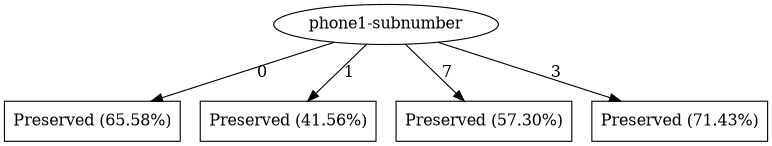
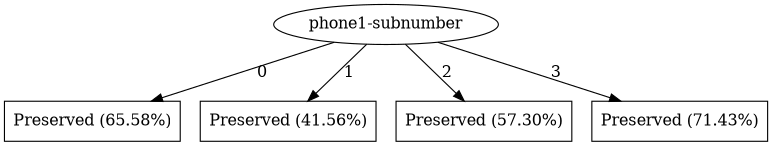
(447, 73) -> (447, 73)
